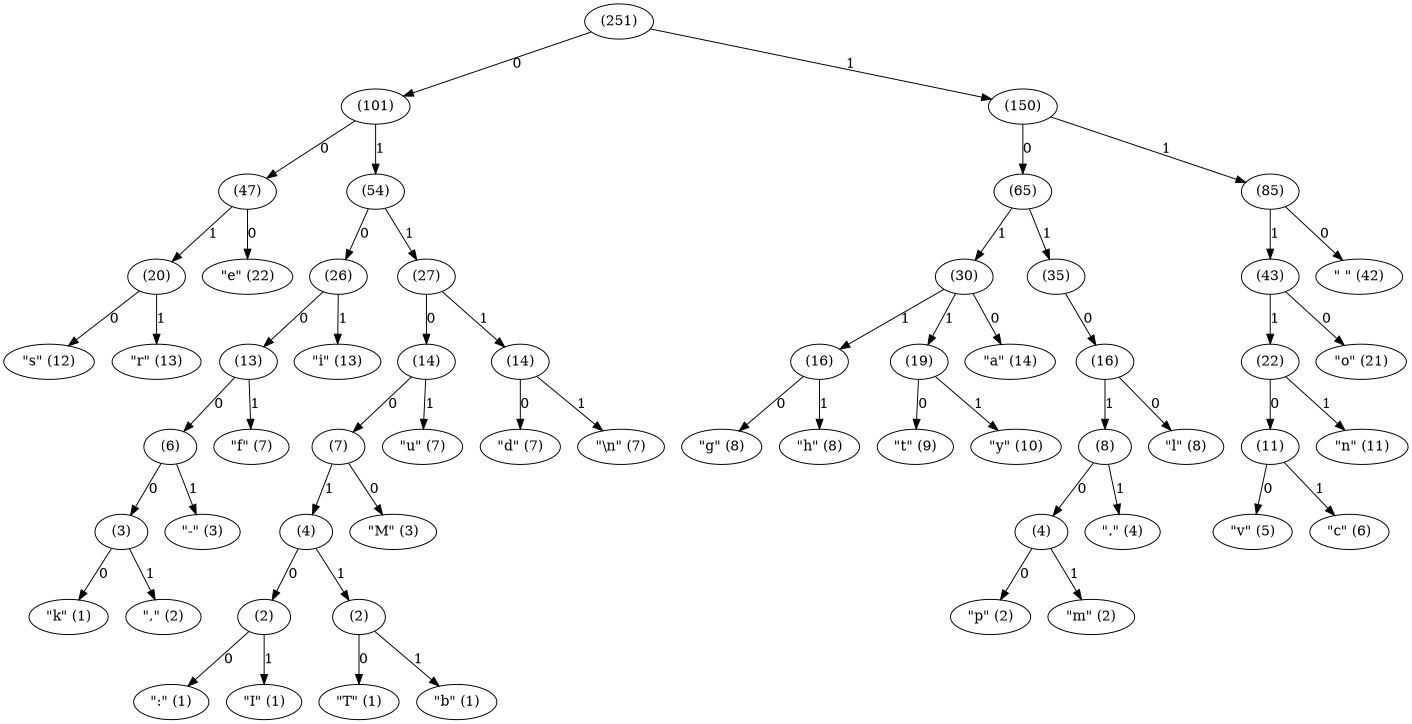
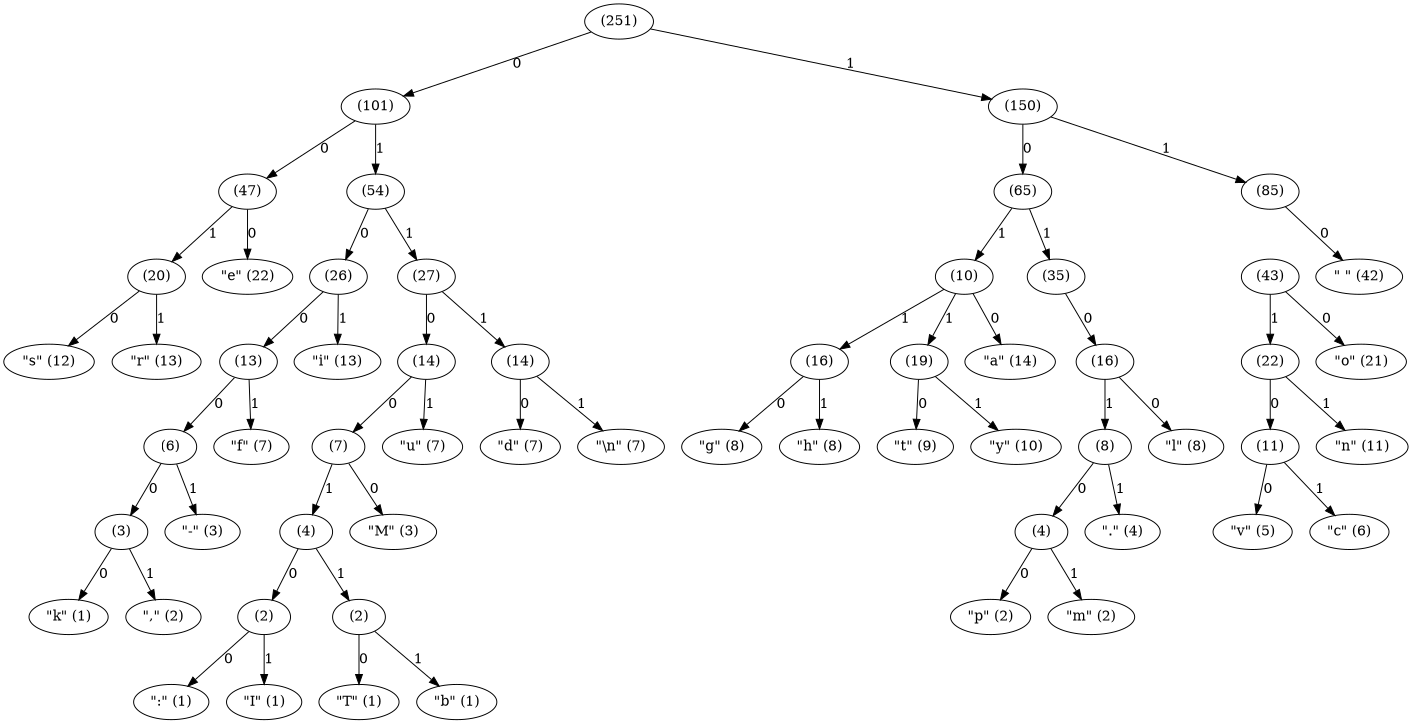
(1270, 229) -> none
(964, 277) -> (964, 277)
